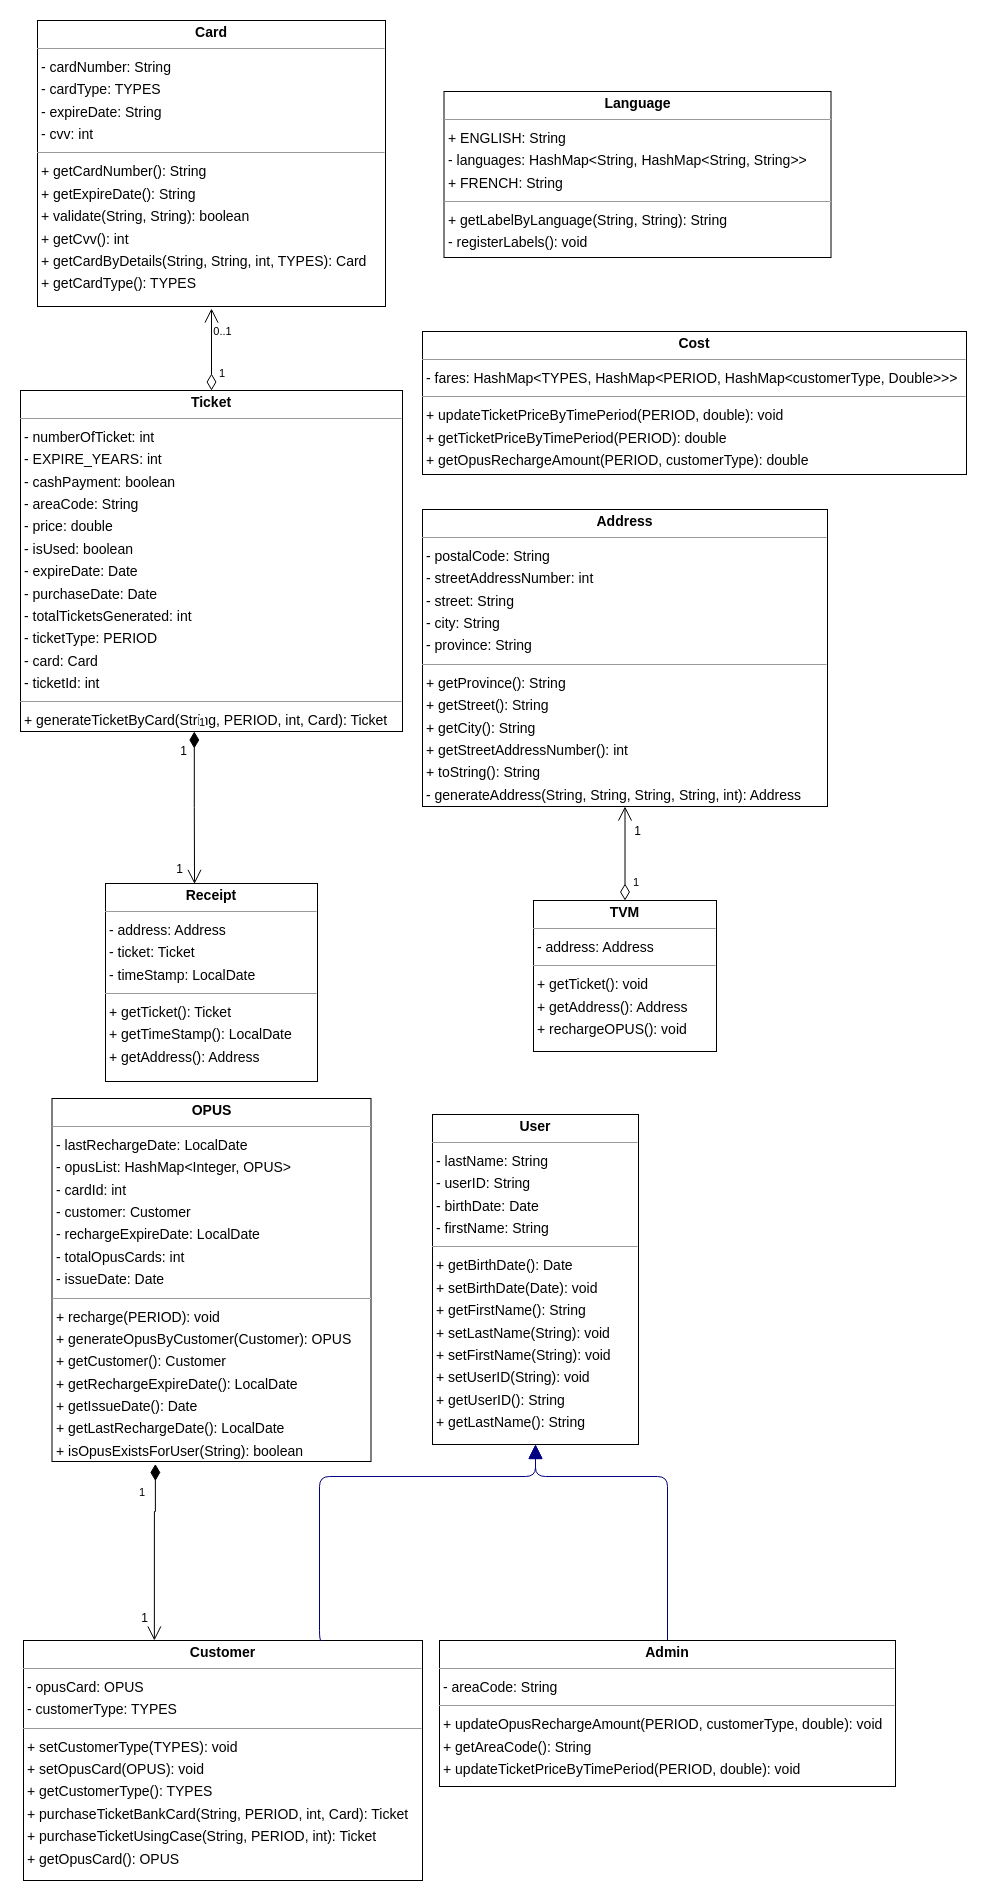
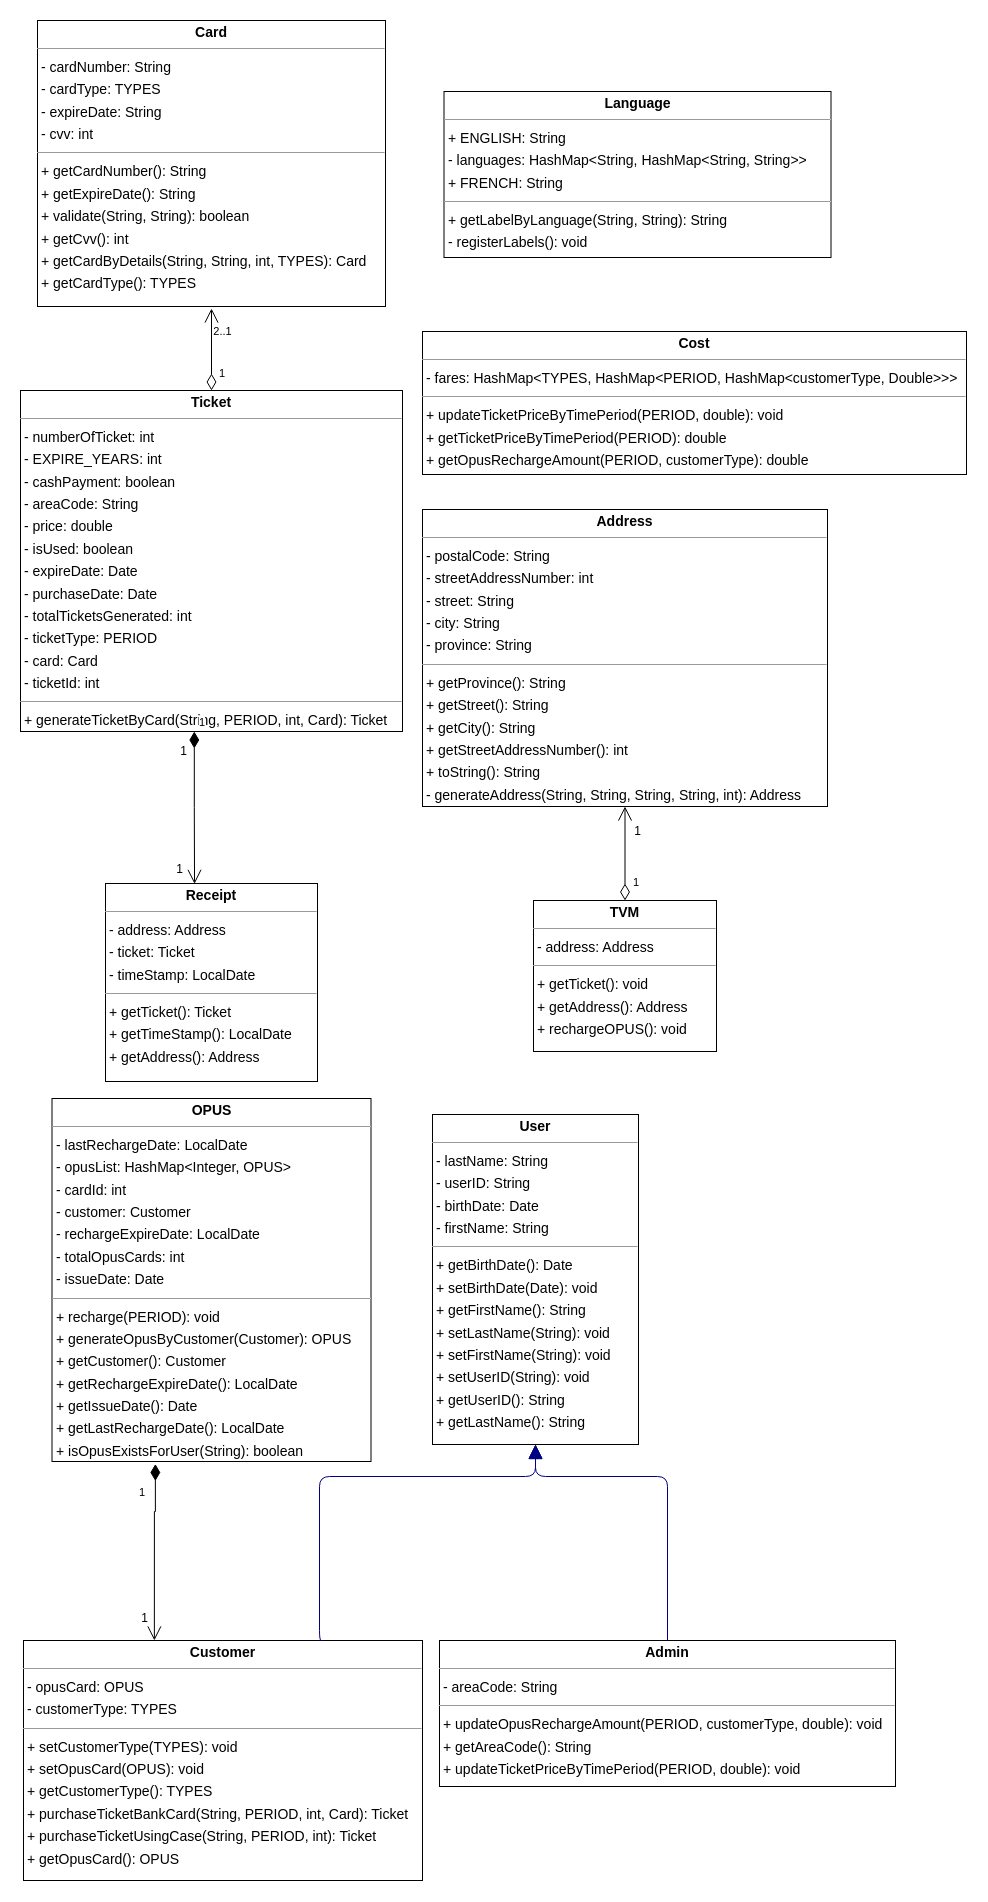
(223, 332) -> (223, 332)
